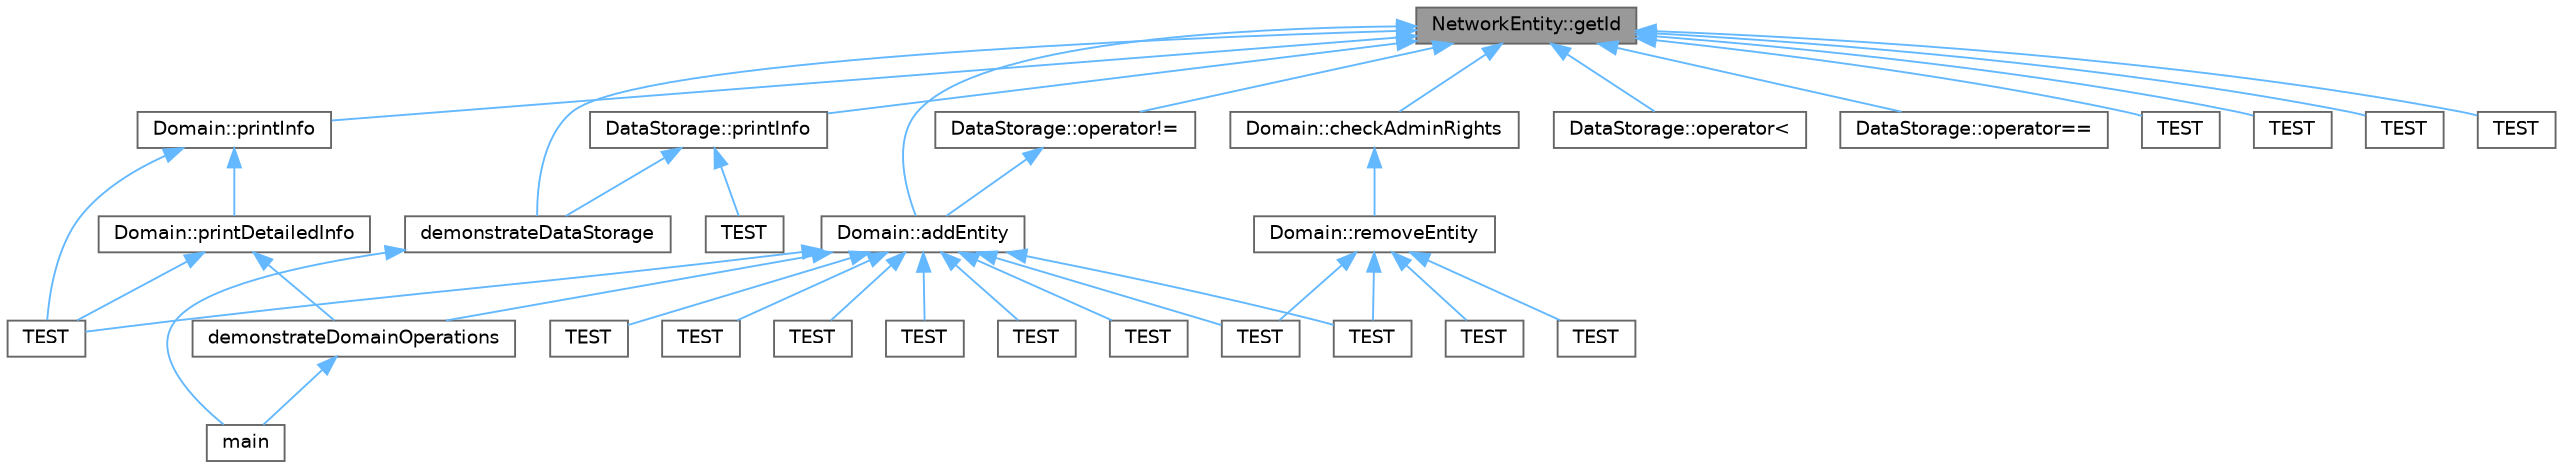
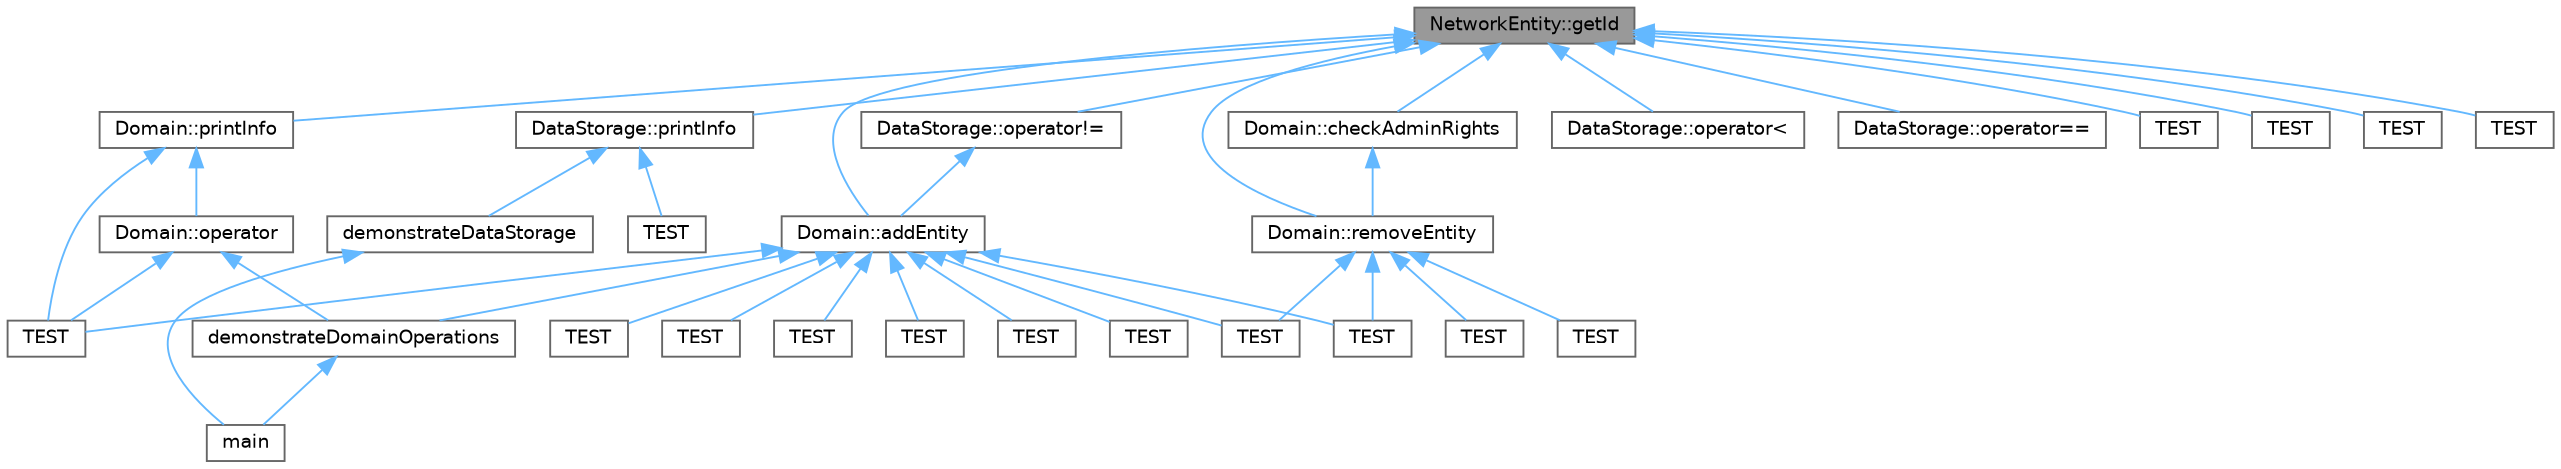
(925, 54) -> (1221, 103)
(234, 234) -> (196, 234)
